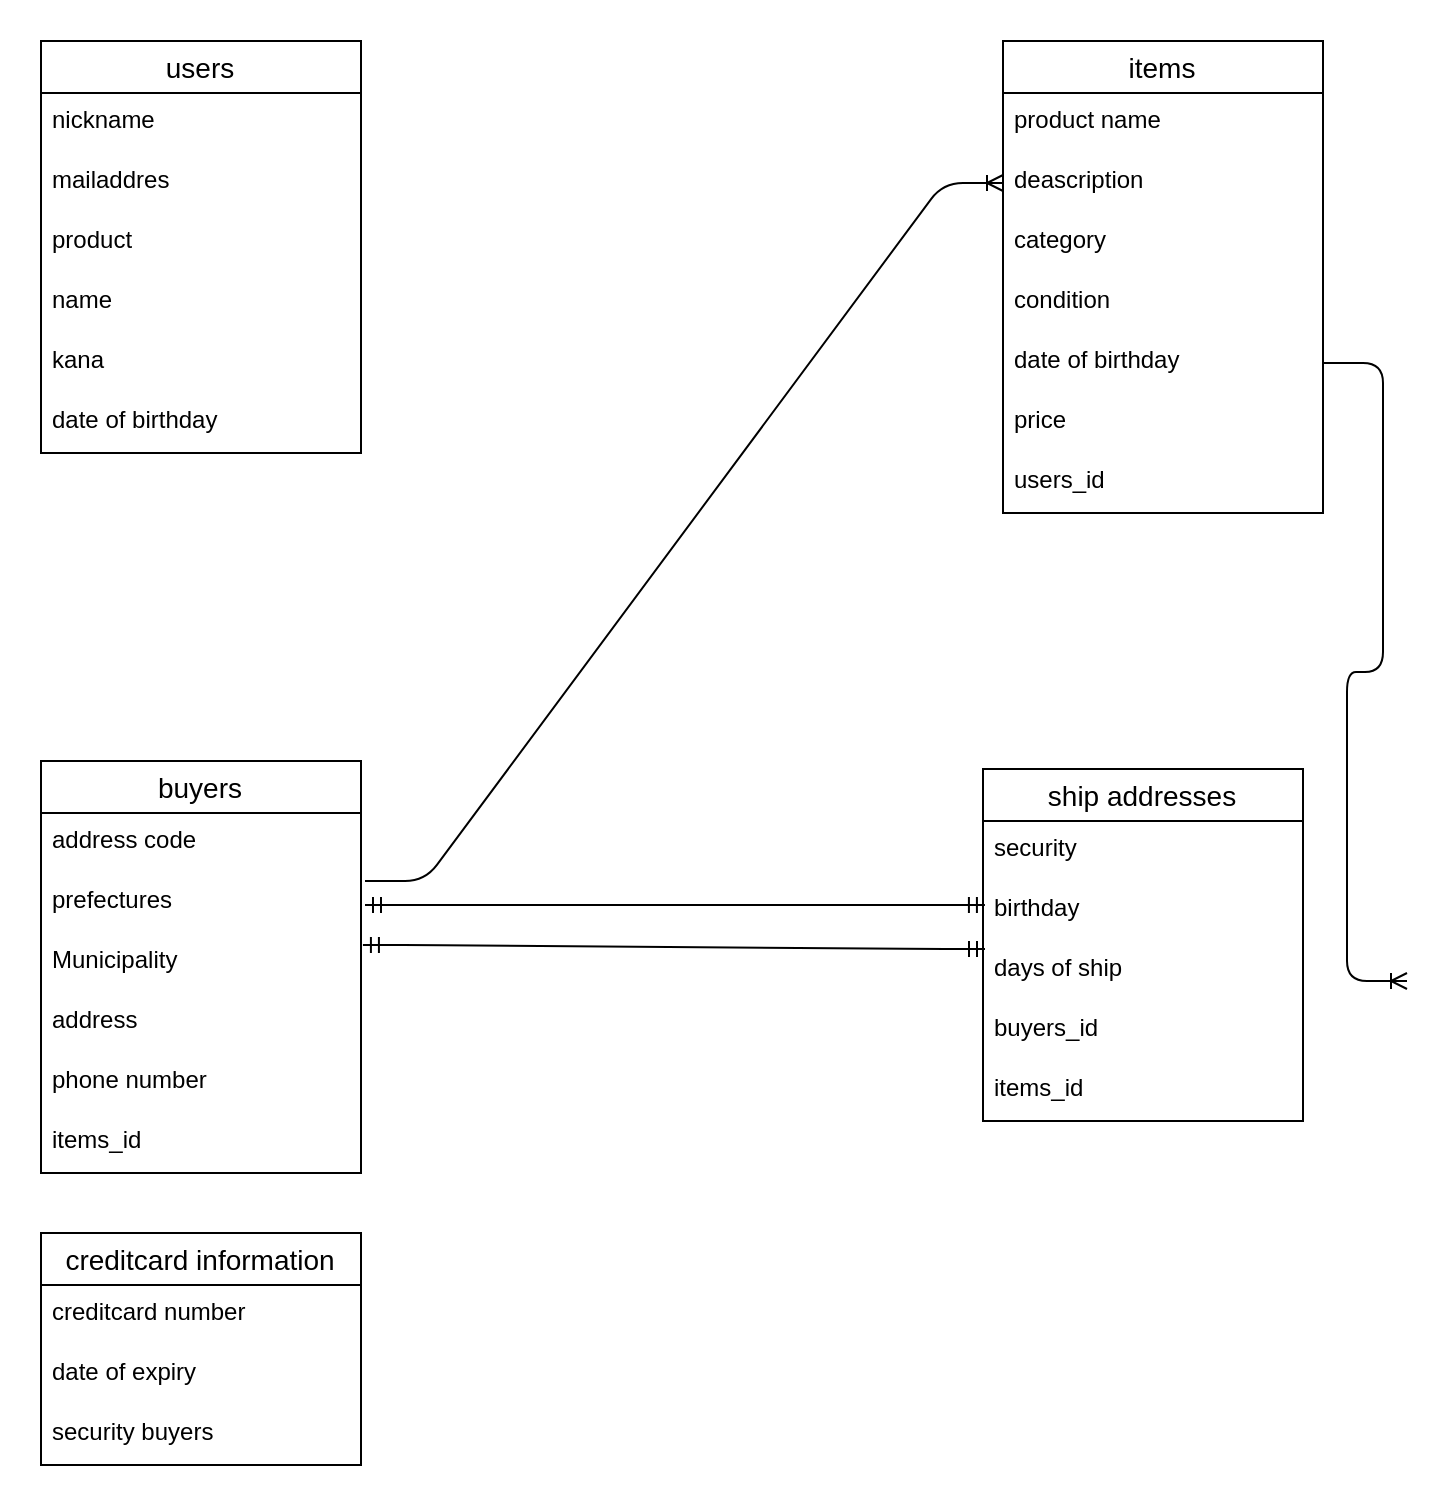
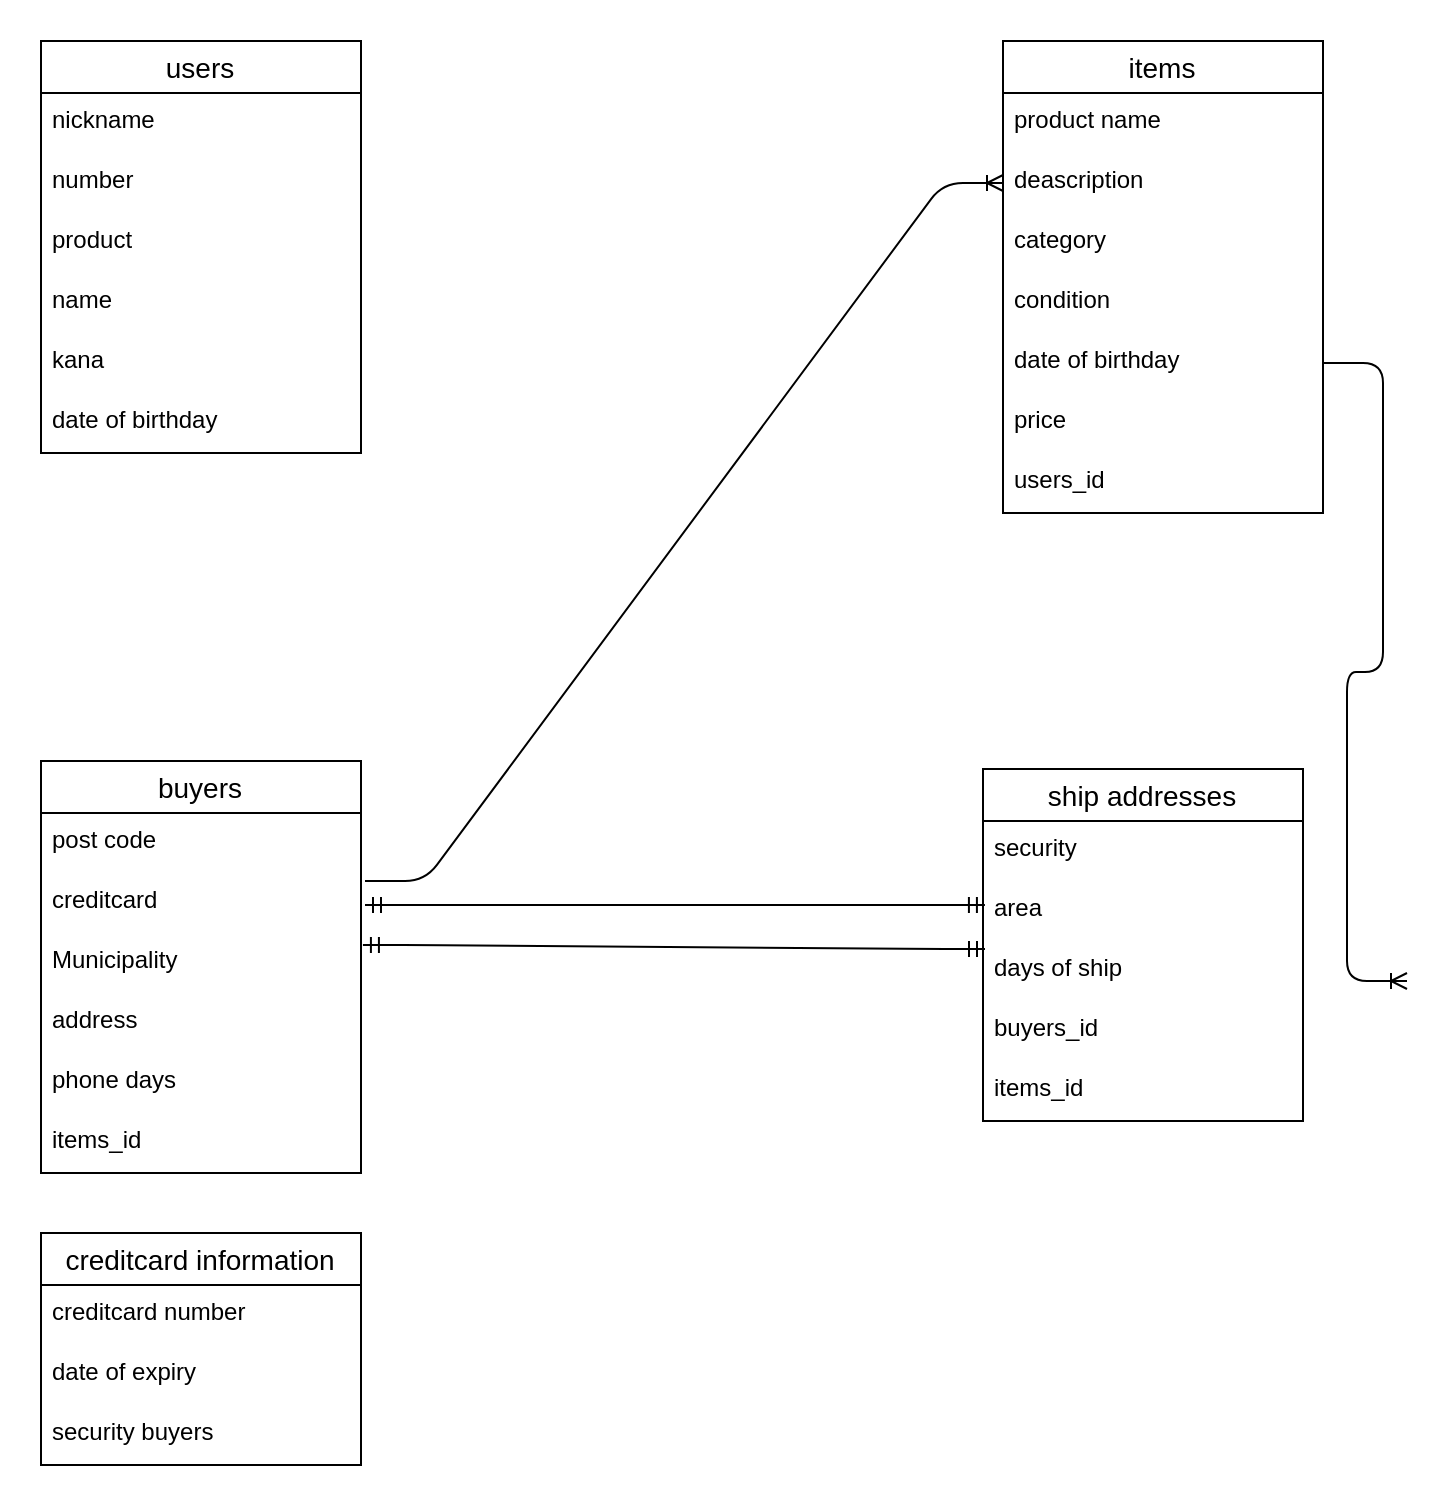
(113, 180) -> (92, 180)
(130, 840) -> (109, 840)
(126, 900) -> (116, 900)
(1045, 908) -> (1021, 908)
(130, 1080) -> (116, 1080)
